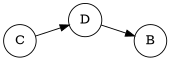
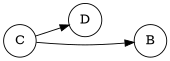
(114, 29) -> (81, 45)
